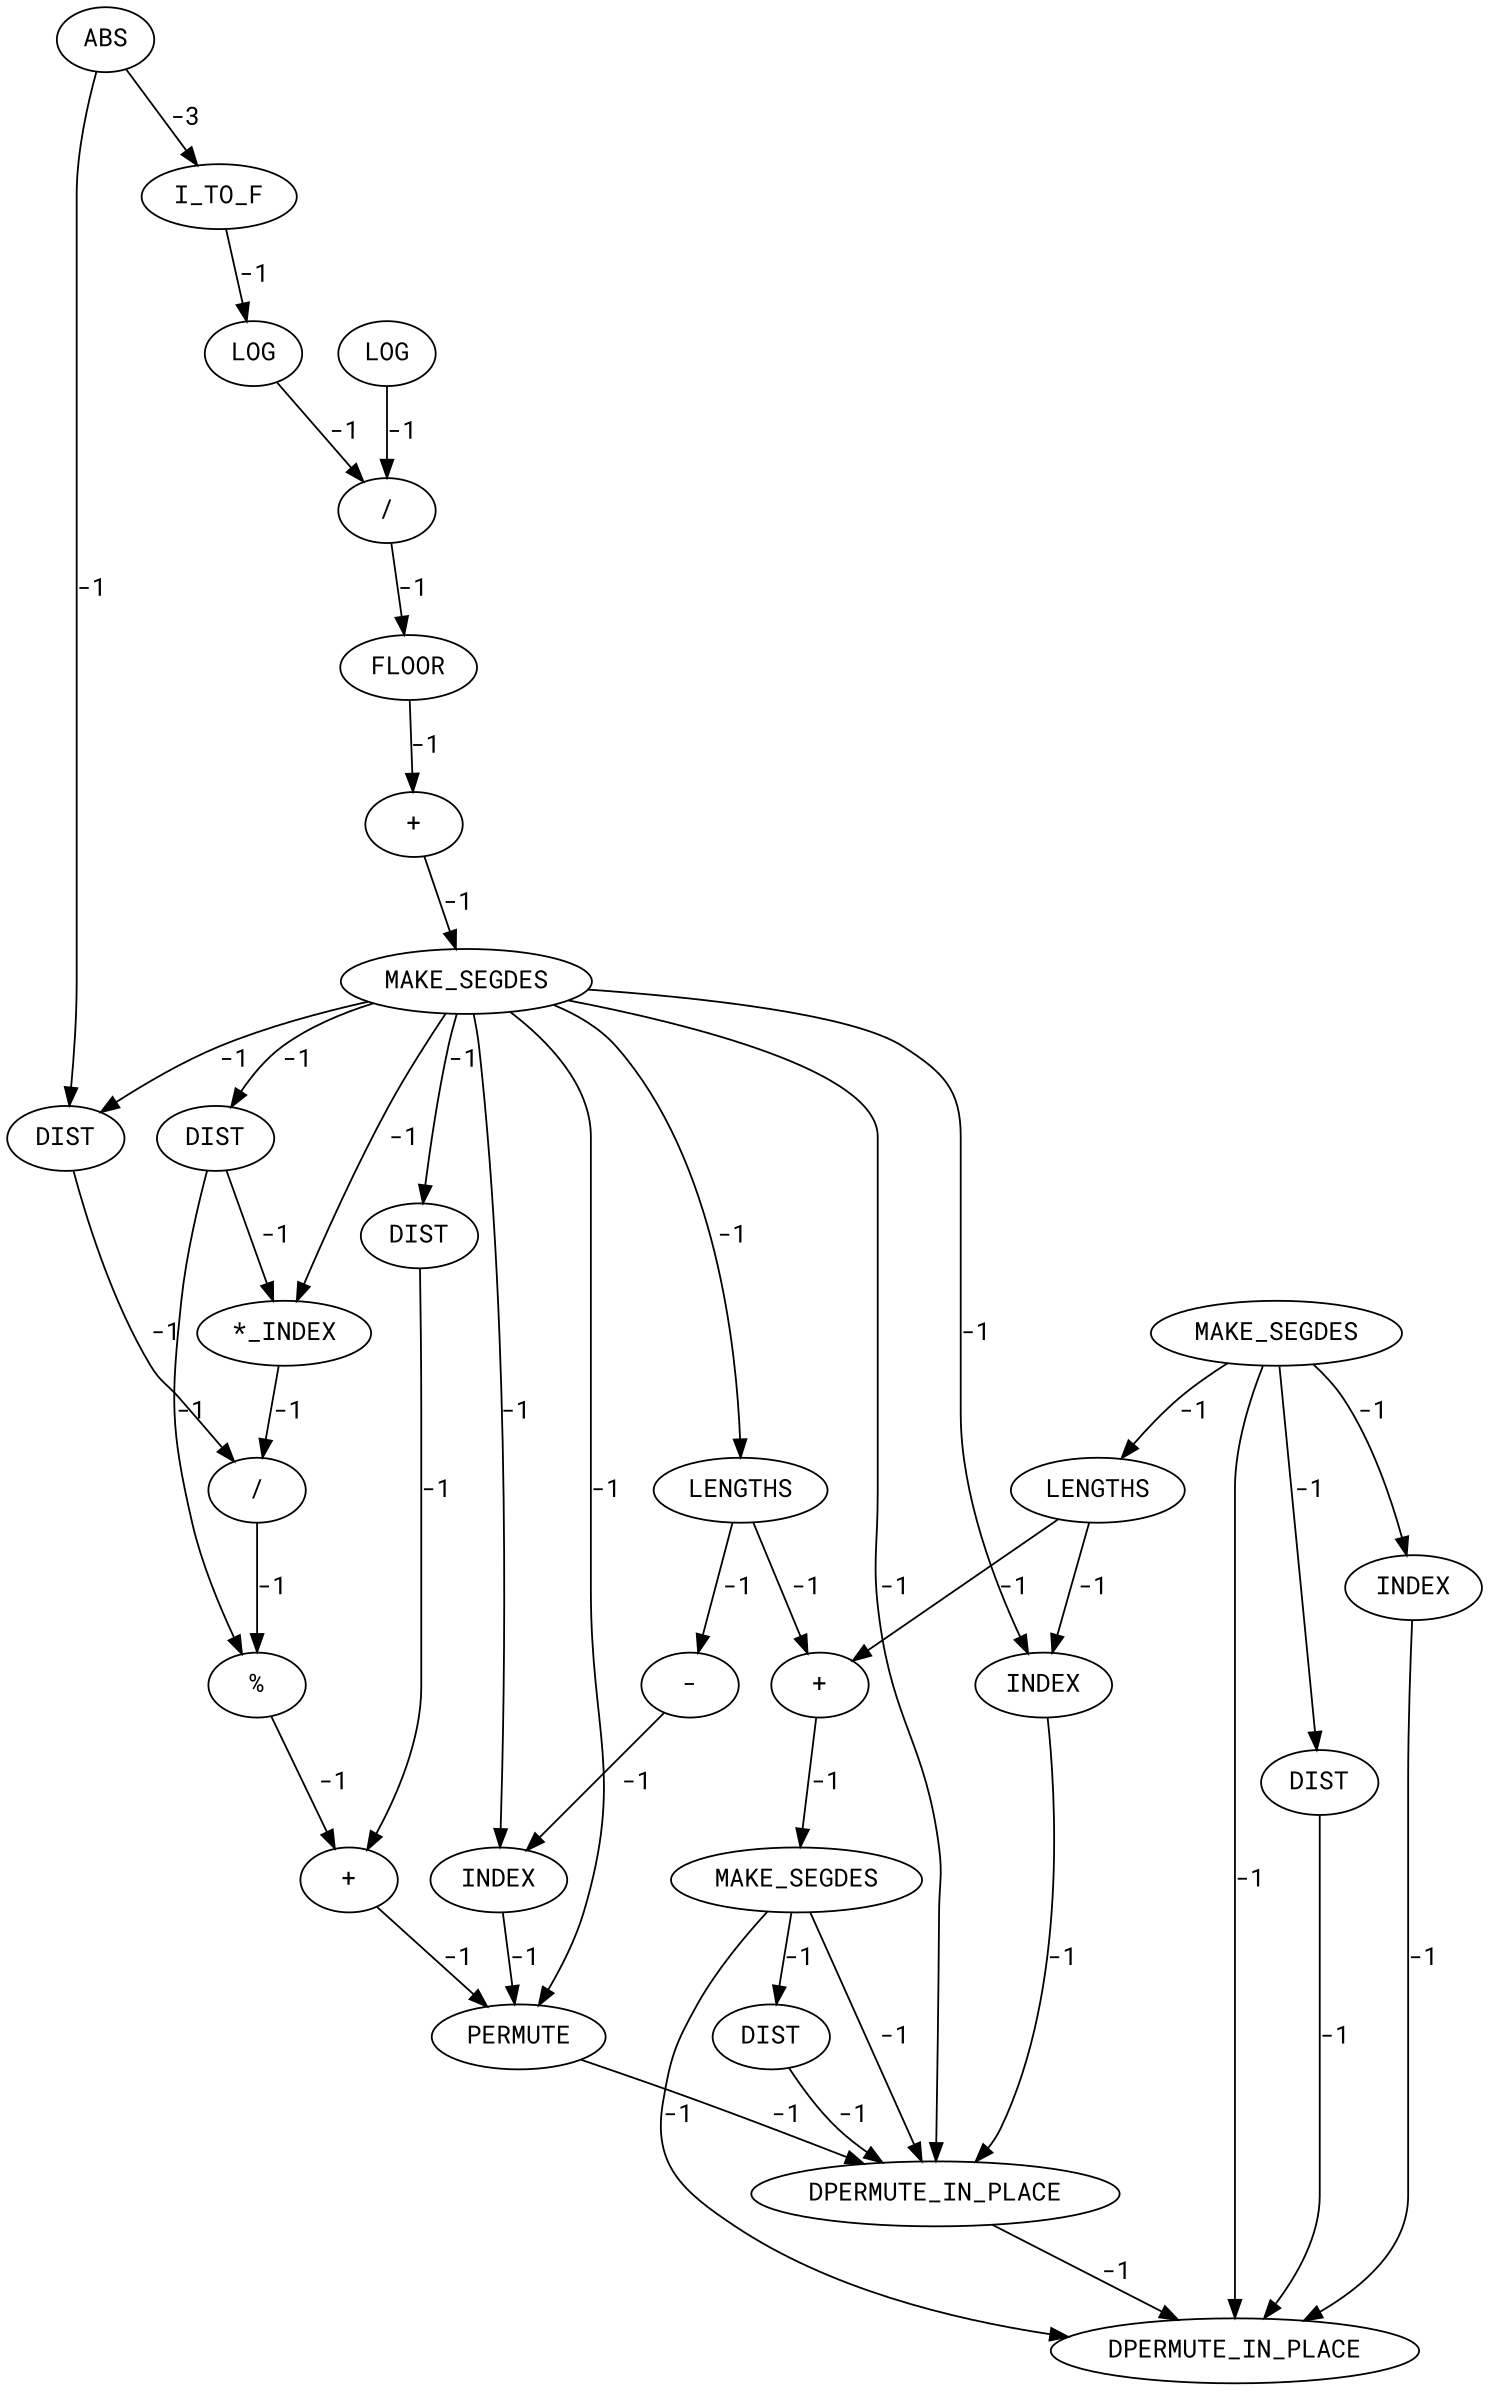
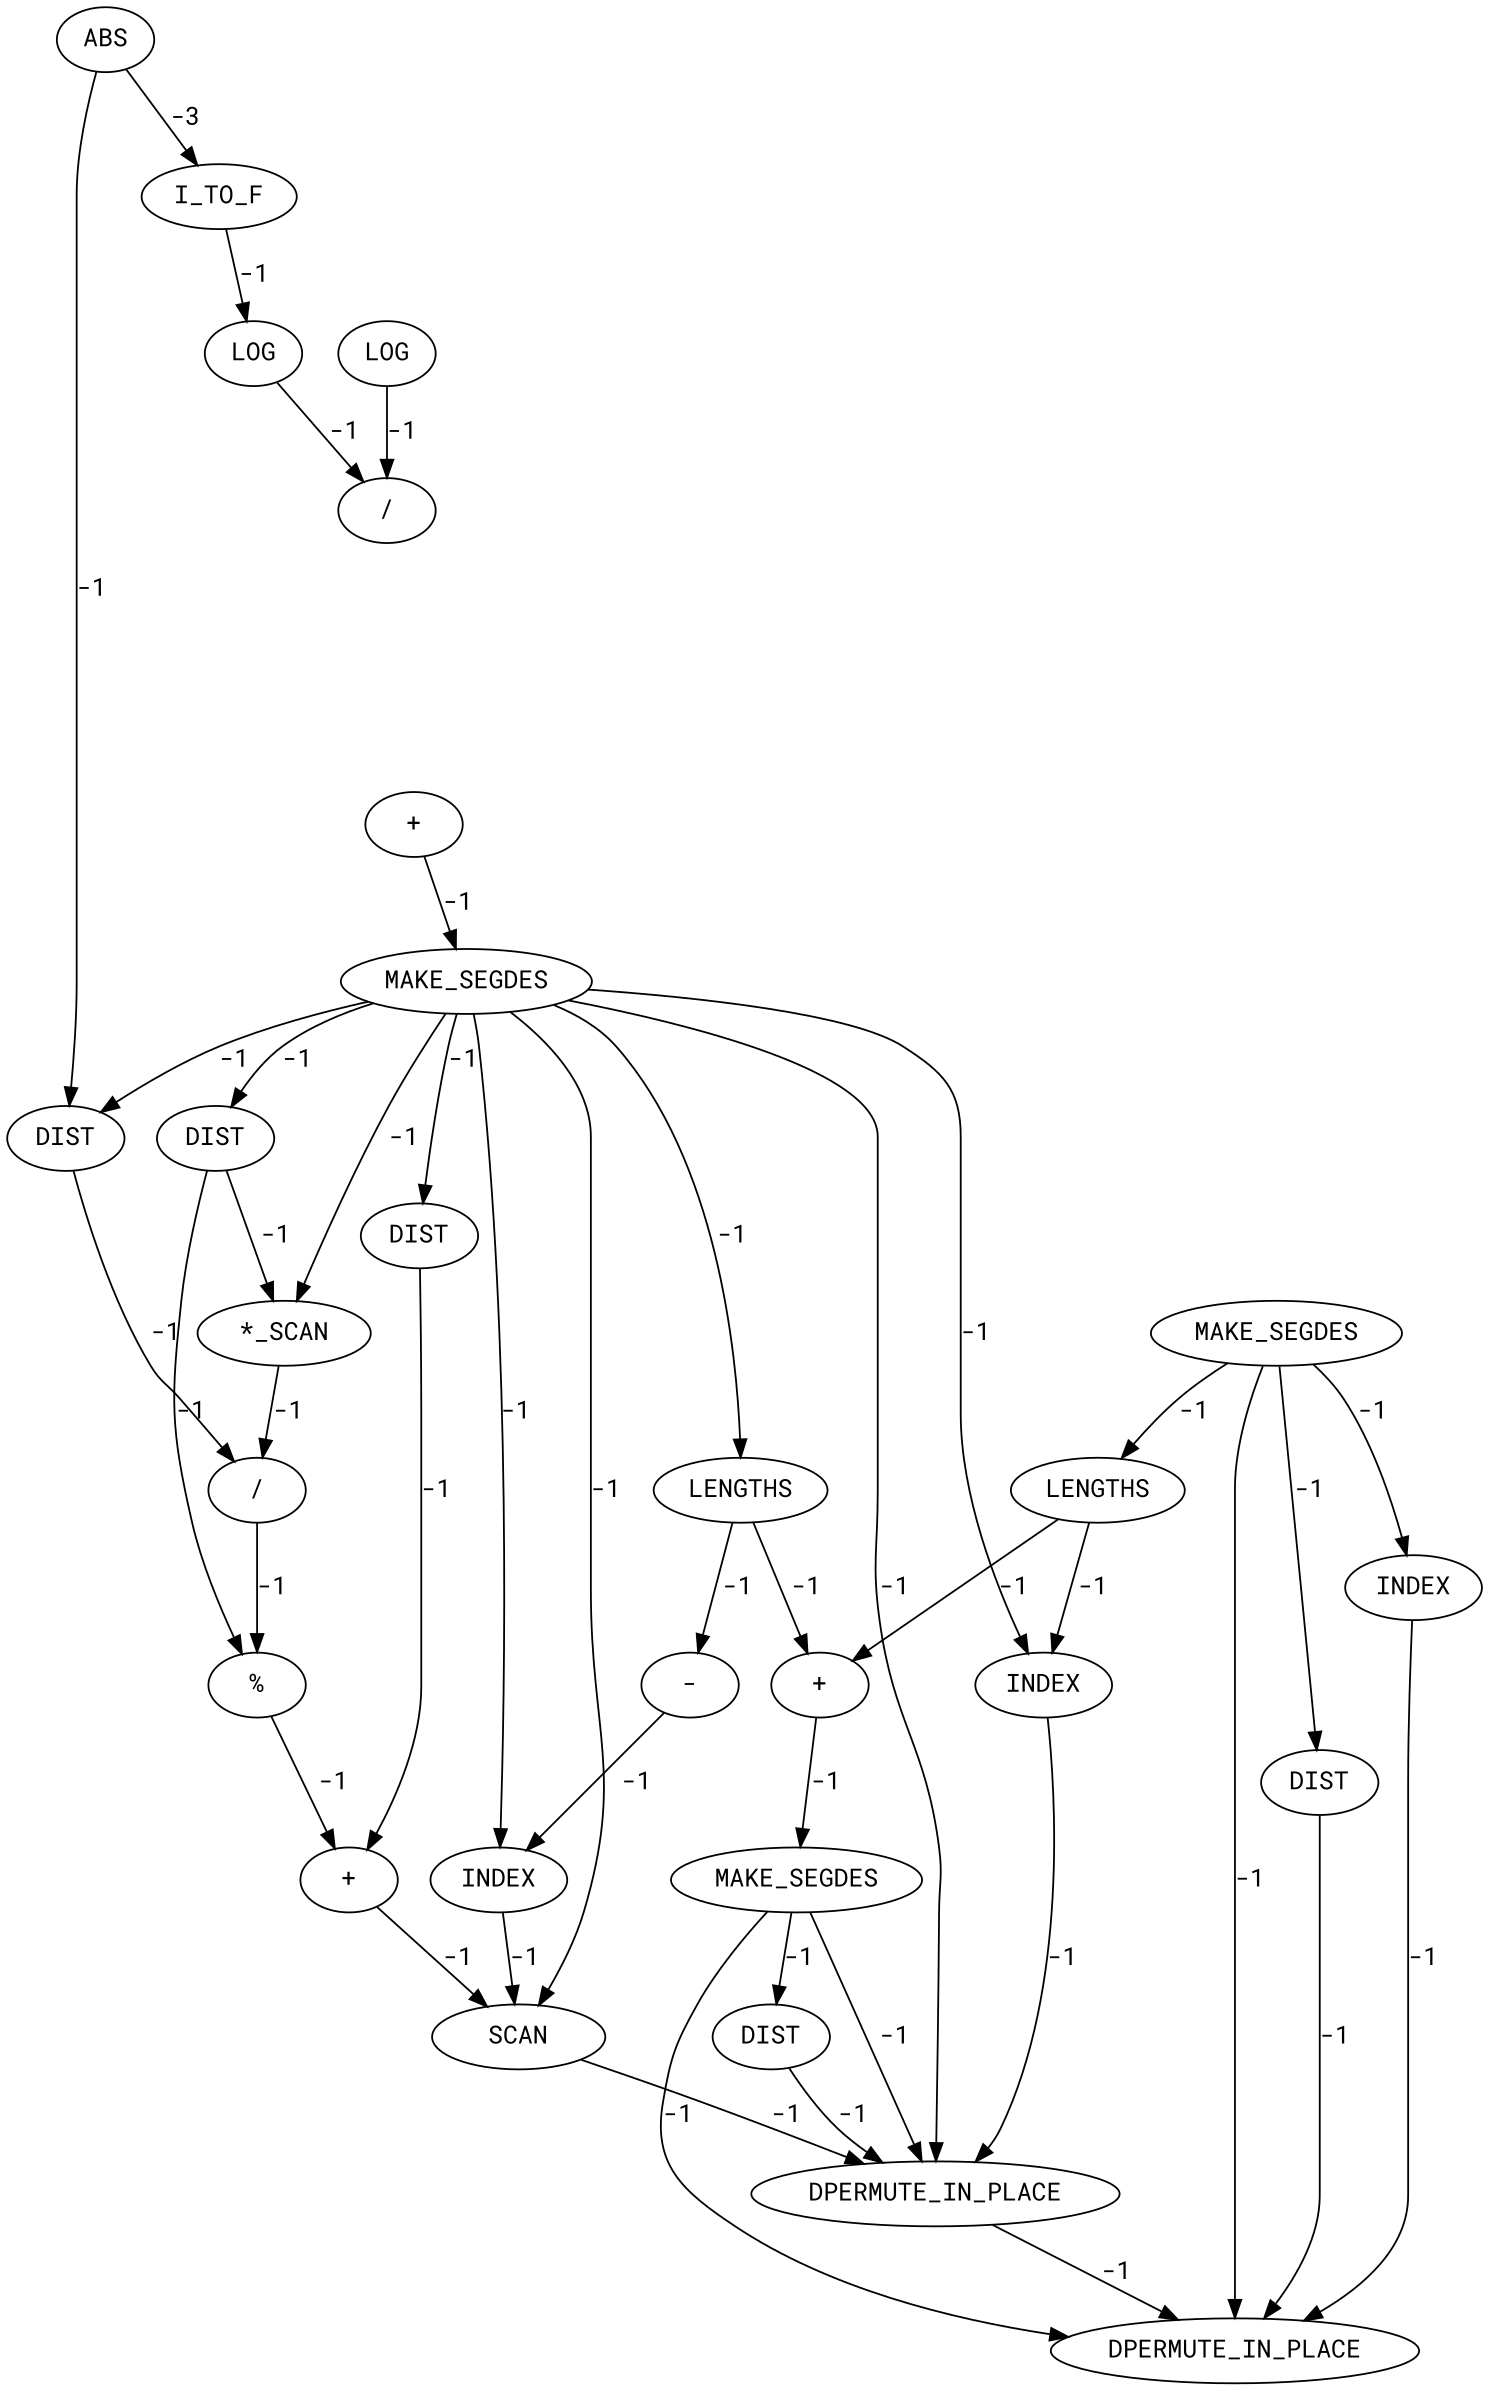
(409, 668) -> none
(284, 1333) -> (284, 1333)
(519, 2037) -> (519, 2037)
